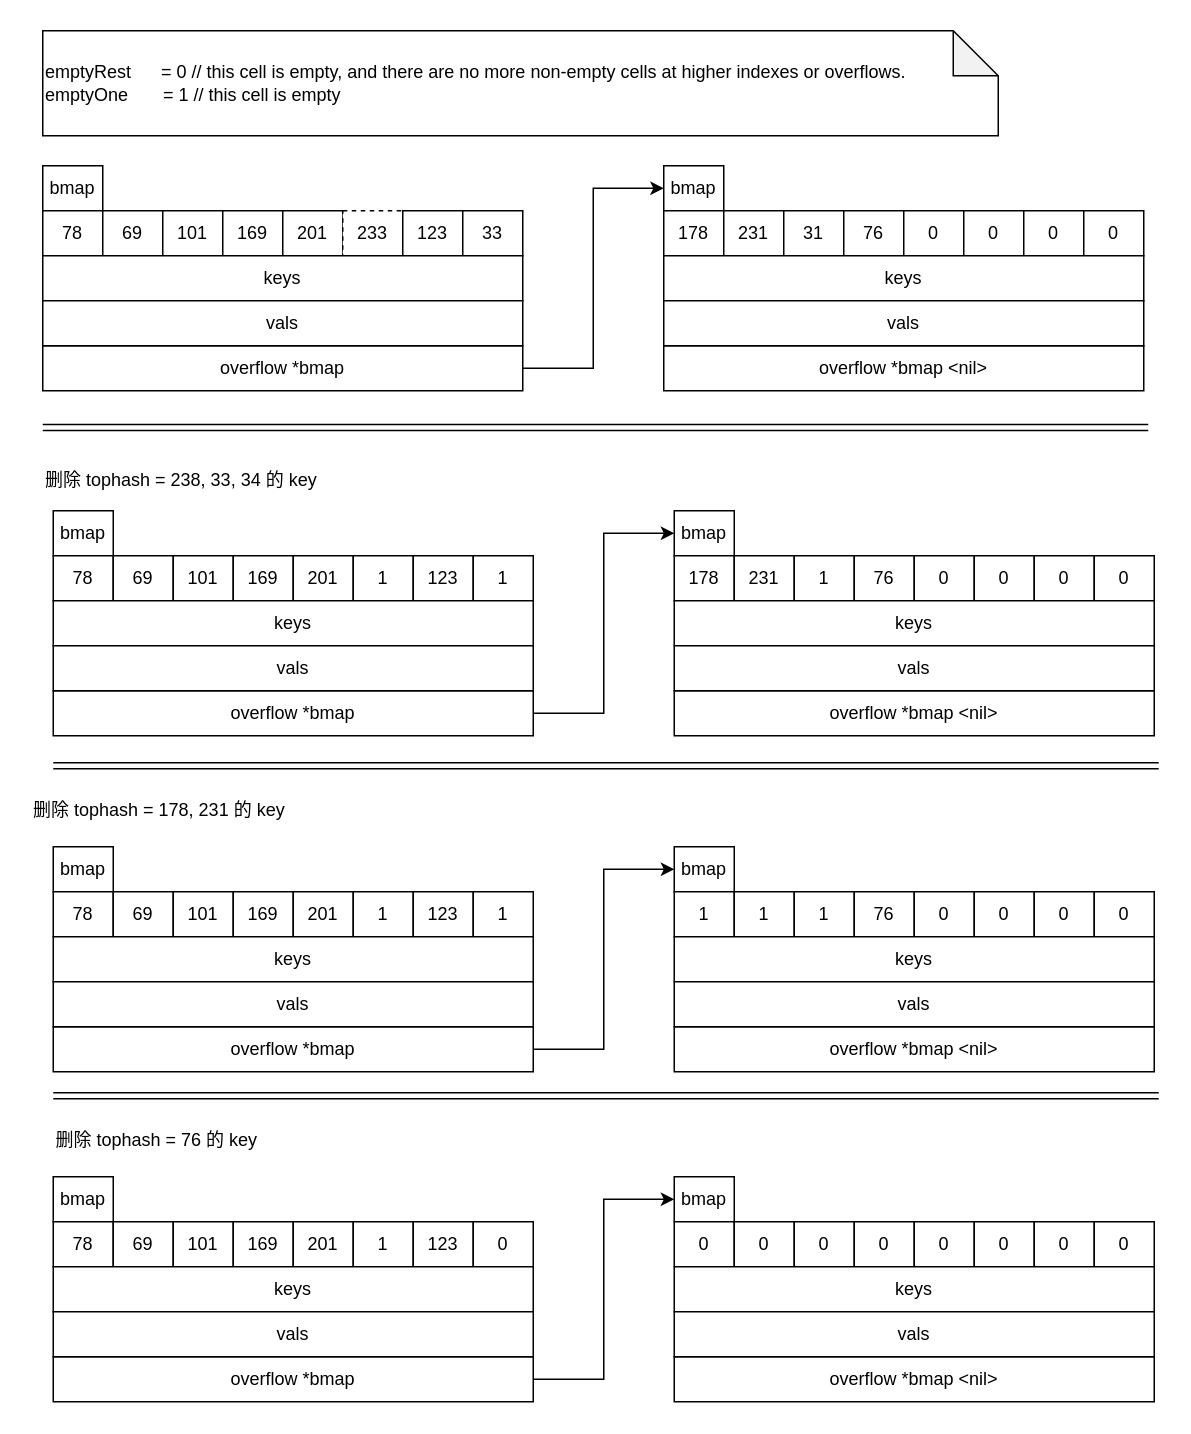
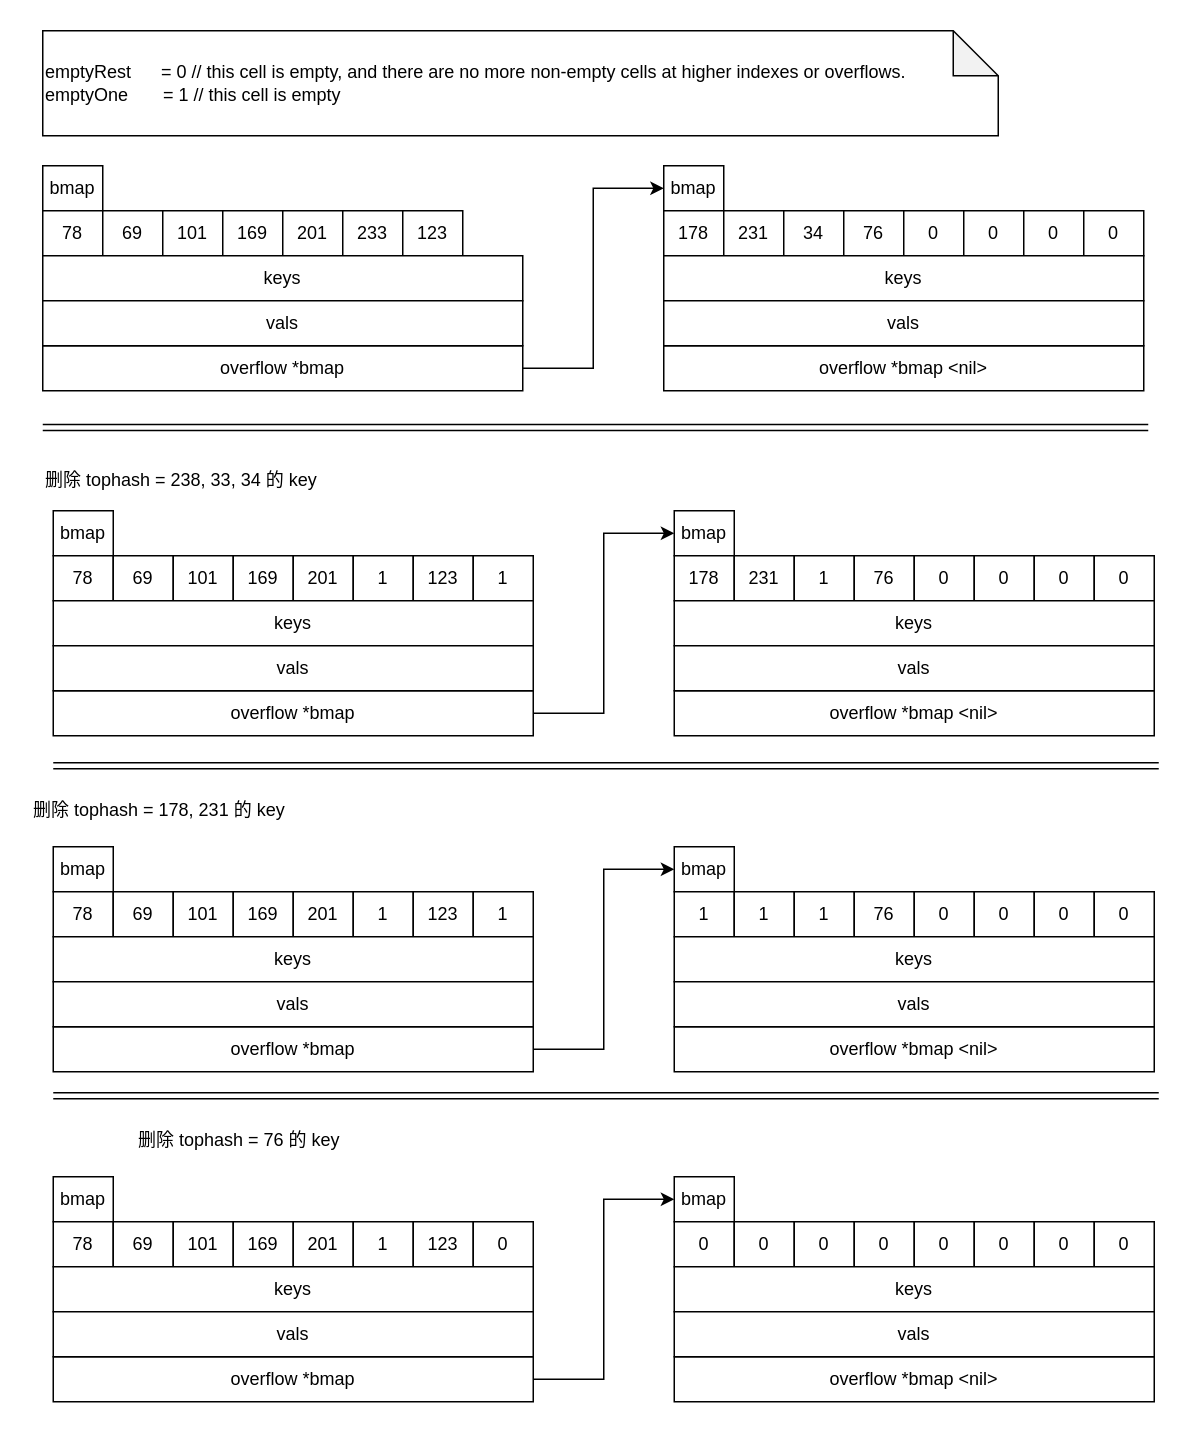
(373, 233) -> (373, 233)
(493, 233) -> none
(814, 233) -> (814, 233)
(209, 1141) -> (291, 1141)
